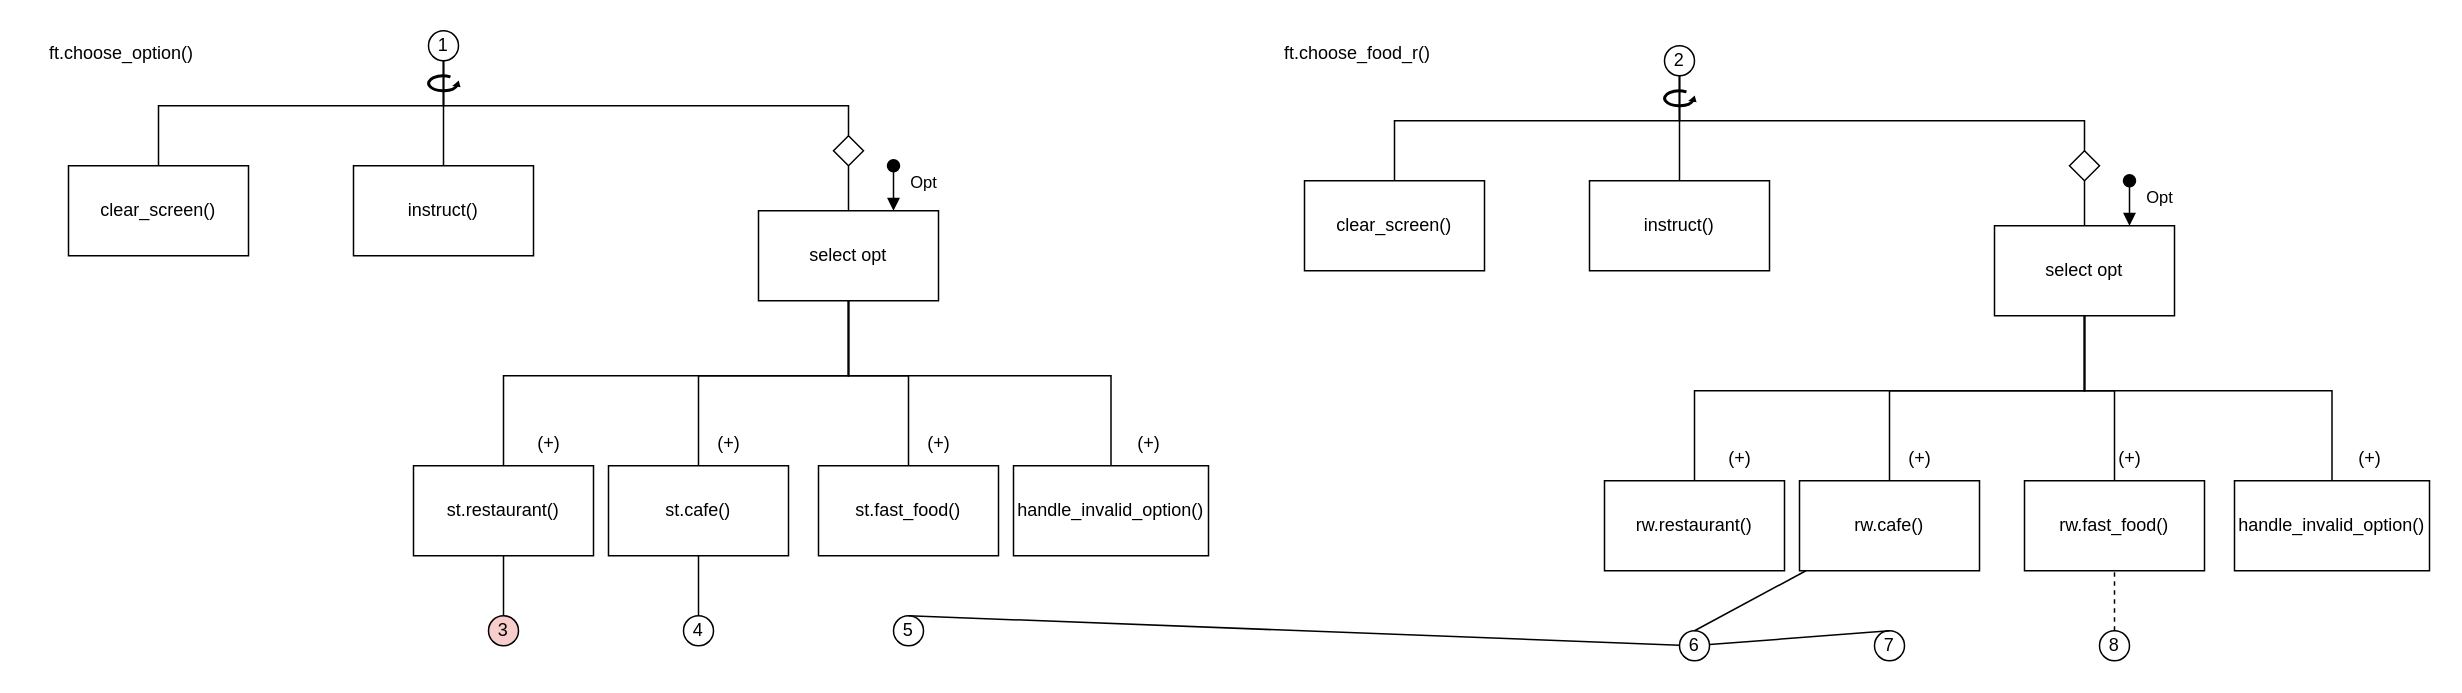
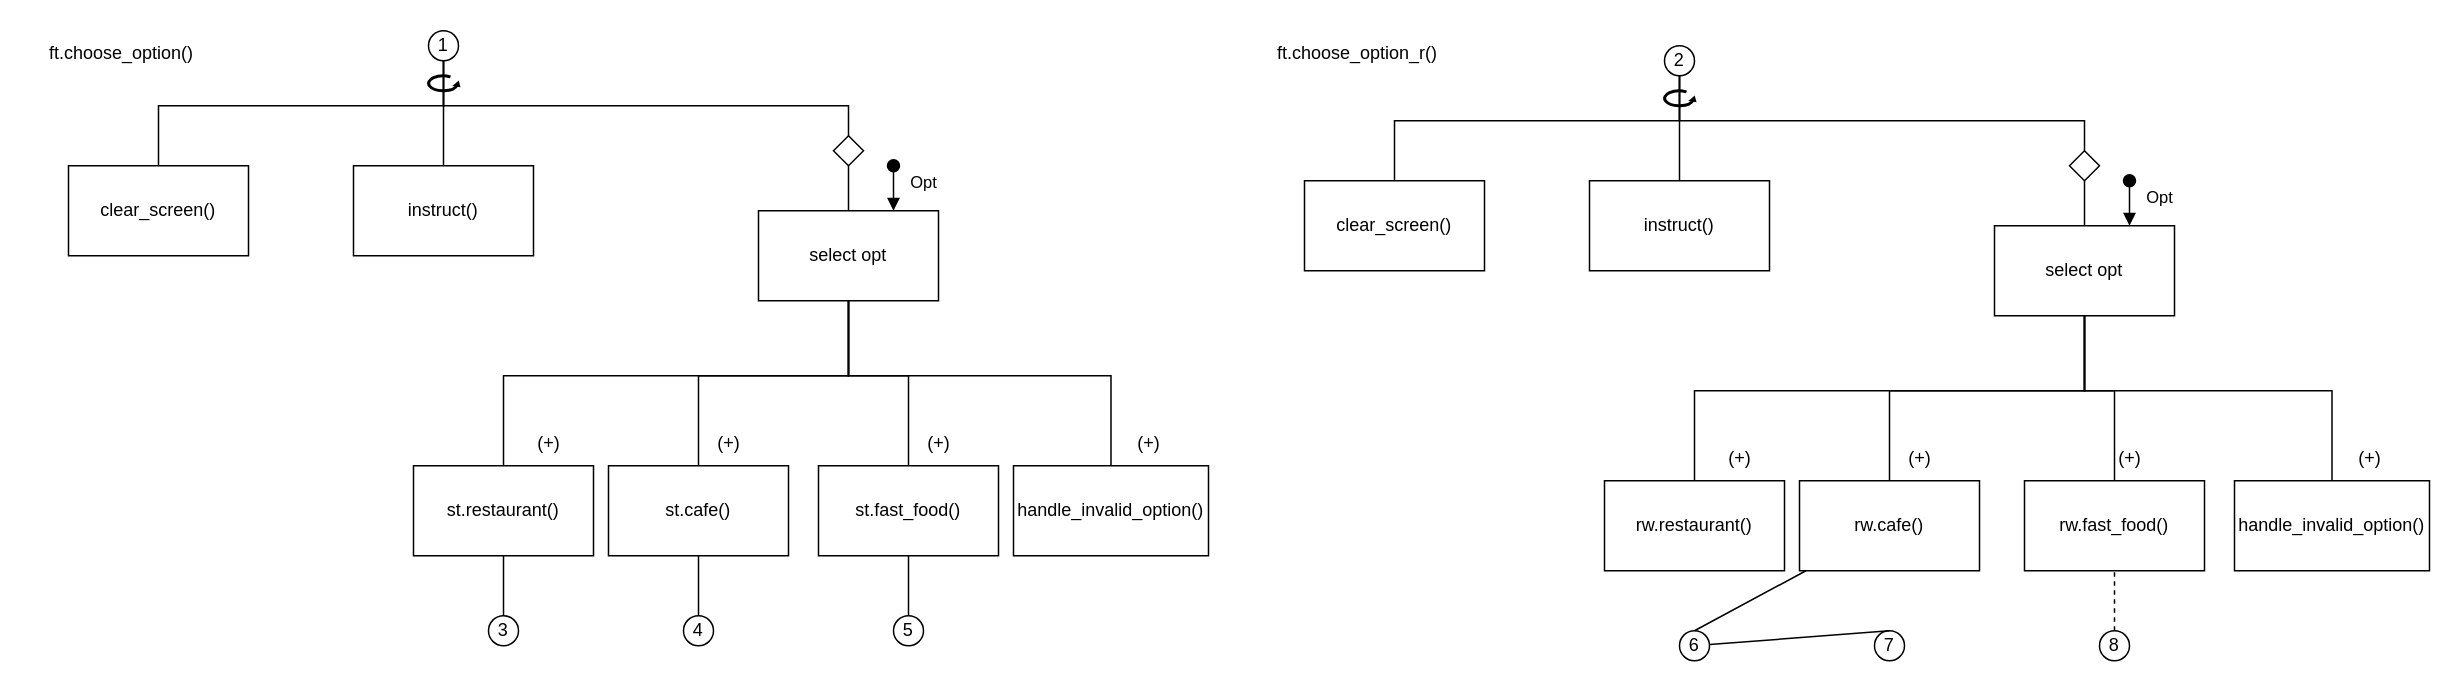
(1358, 53) -> (1358, 53)
(1293, 630) -> (908, 586)
(503, 631) -> (503, 631)
